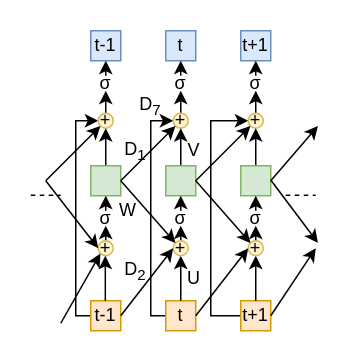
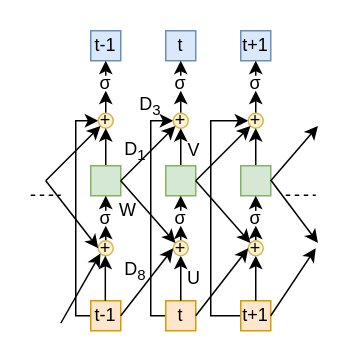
(151, 106) -> (151, 106)
(136, 271) -> (136, 271)
